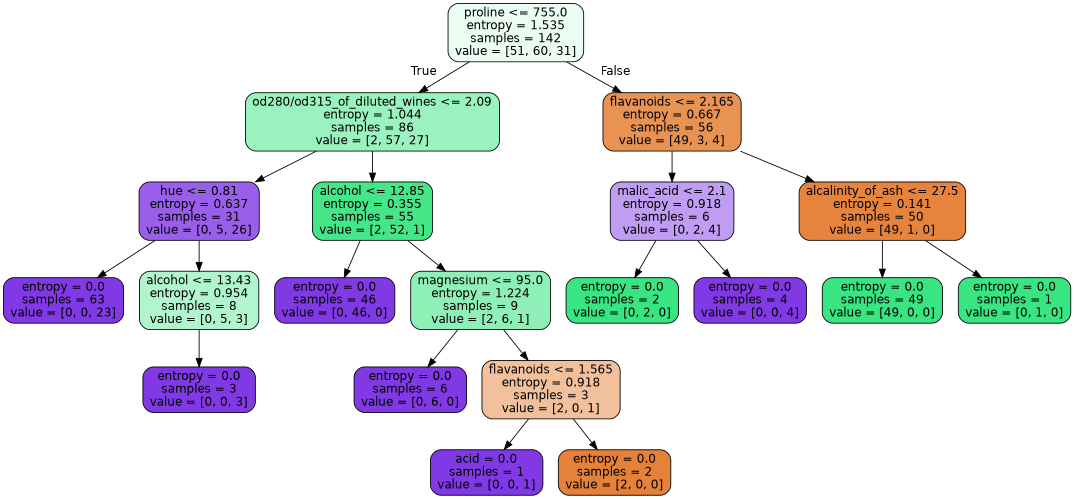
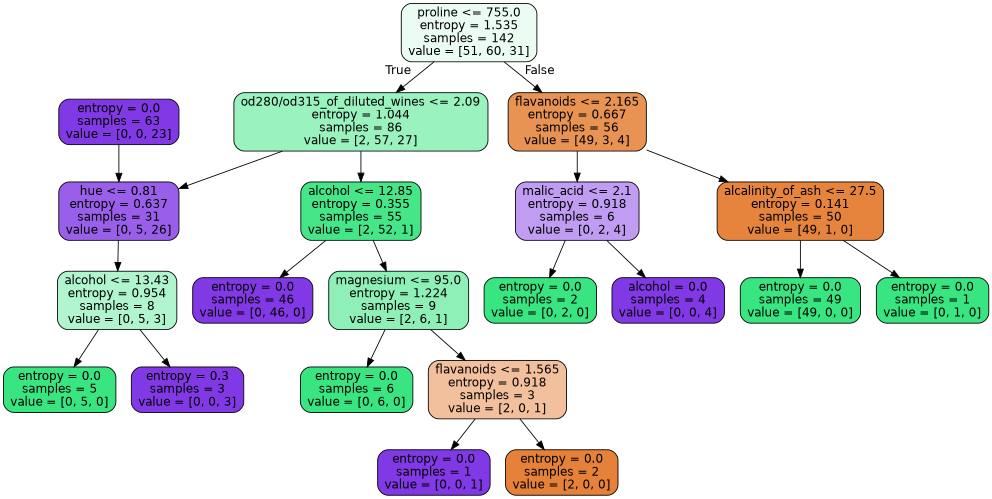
(130, 257) -> (119, 159)
(750, 300) -> (668, 300)
none -> (60, 390)
(199, 390) -> (188, 390)
(410, 390) -> (357, 390)
(487, 473) -> (434, 473)
